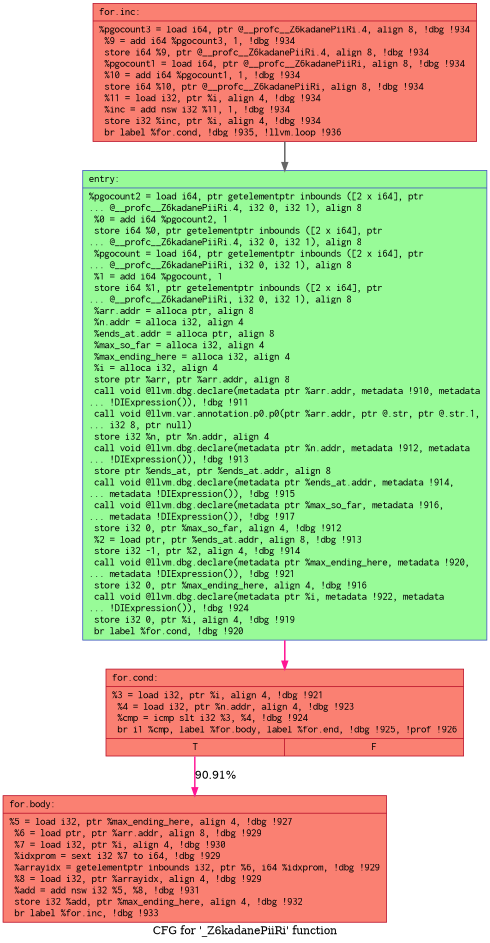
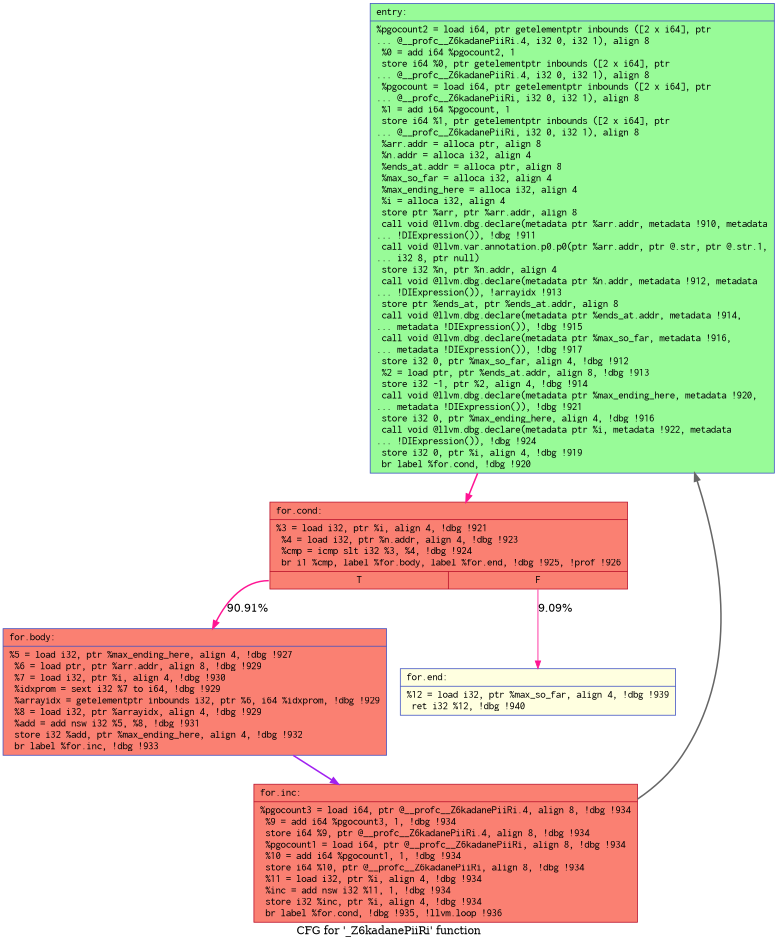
(169, 459) -> (469, 292)
none -> (538, 692)
none -> (312, 768)
(195, 859) -> (195, 692)
